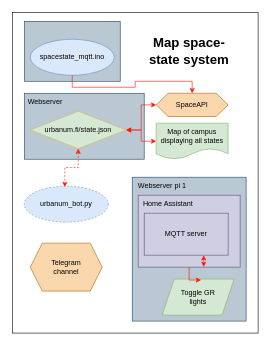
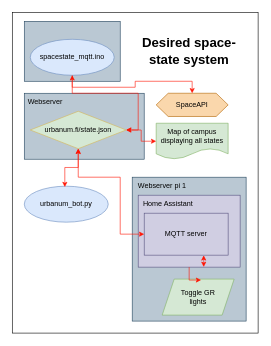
(189, 51) -> (189, 51)
(150, 105) -> (120, 93)
(65, 170) -> (65, 170)
none -> (78, 174)
(66, 204) -> (66, 204)
(66, 267) -> none
